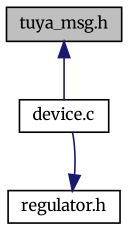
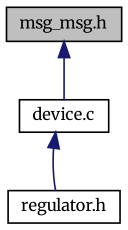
(64, 24) -> (64, 24)
(75, 153) -> (53, 170)
